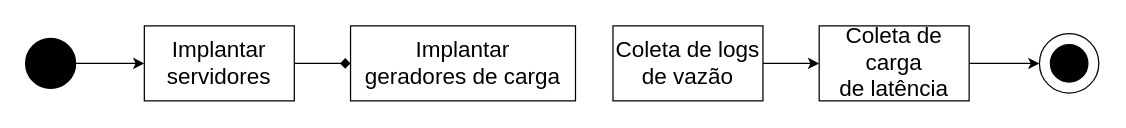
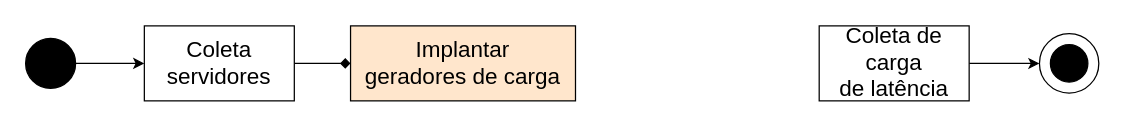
(219, 63) -> (219, 63)
(463, 63) -> (463, 63)
(688, 63) -> none
(787, 63) -> none
